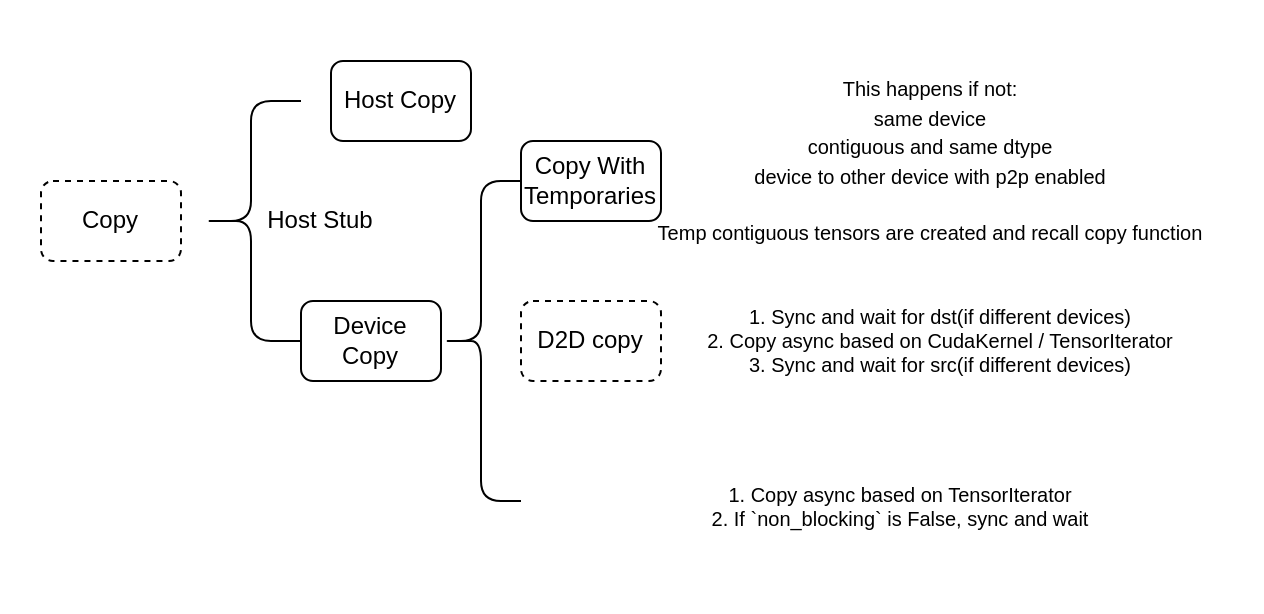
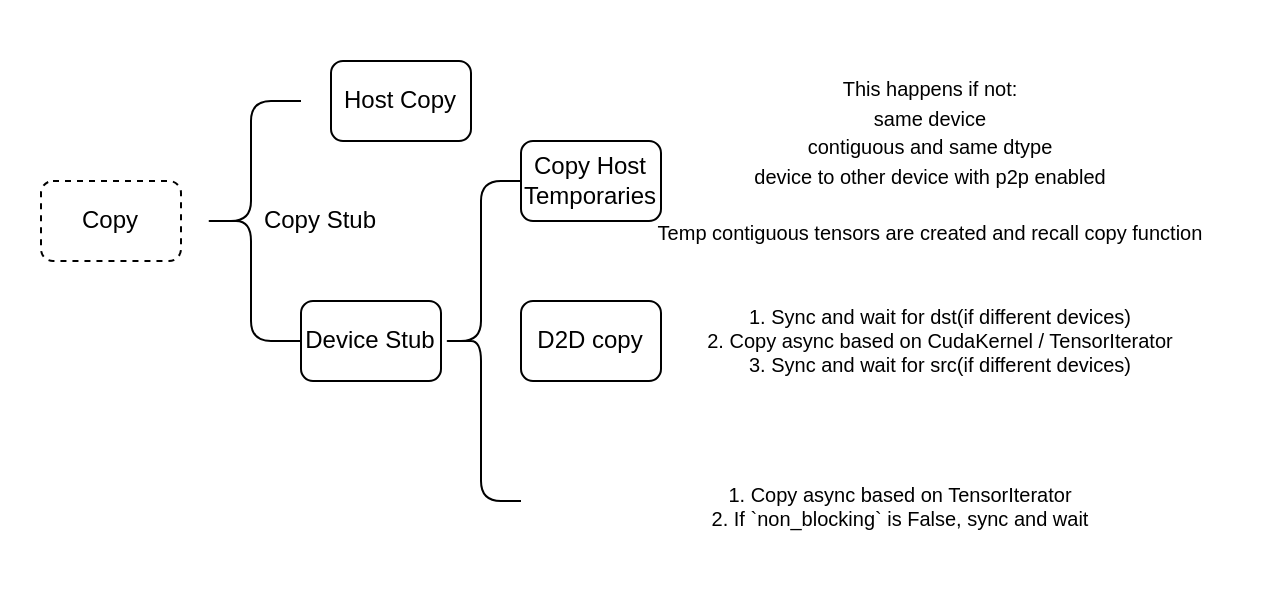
(591, 181) -> (591, 181)
(321, 221) -> (321, 221)
(371, 341) -> (371, 341)
(591, 341) -> (591, 341)
